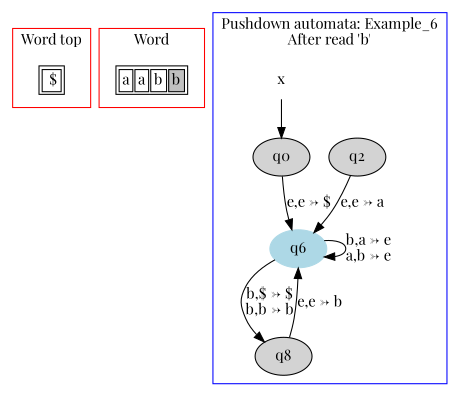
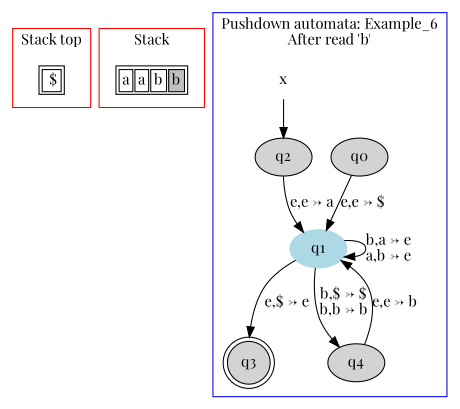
(52, 41) -> (52, 41)
(152, 41) -> (152, 41)
(281, 113) -> (284, 113)
(298, 249) -> (318, 249)
(284, 356) -> (356, 363)
none -> (249, 363)
